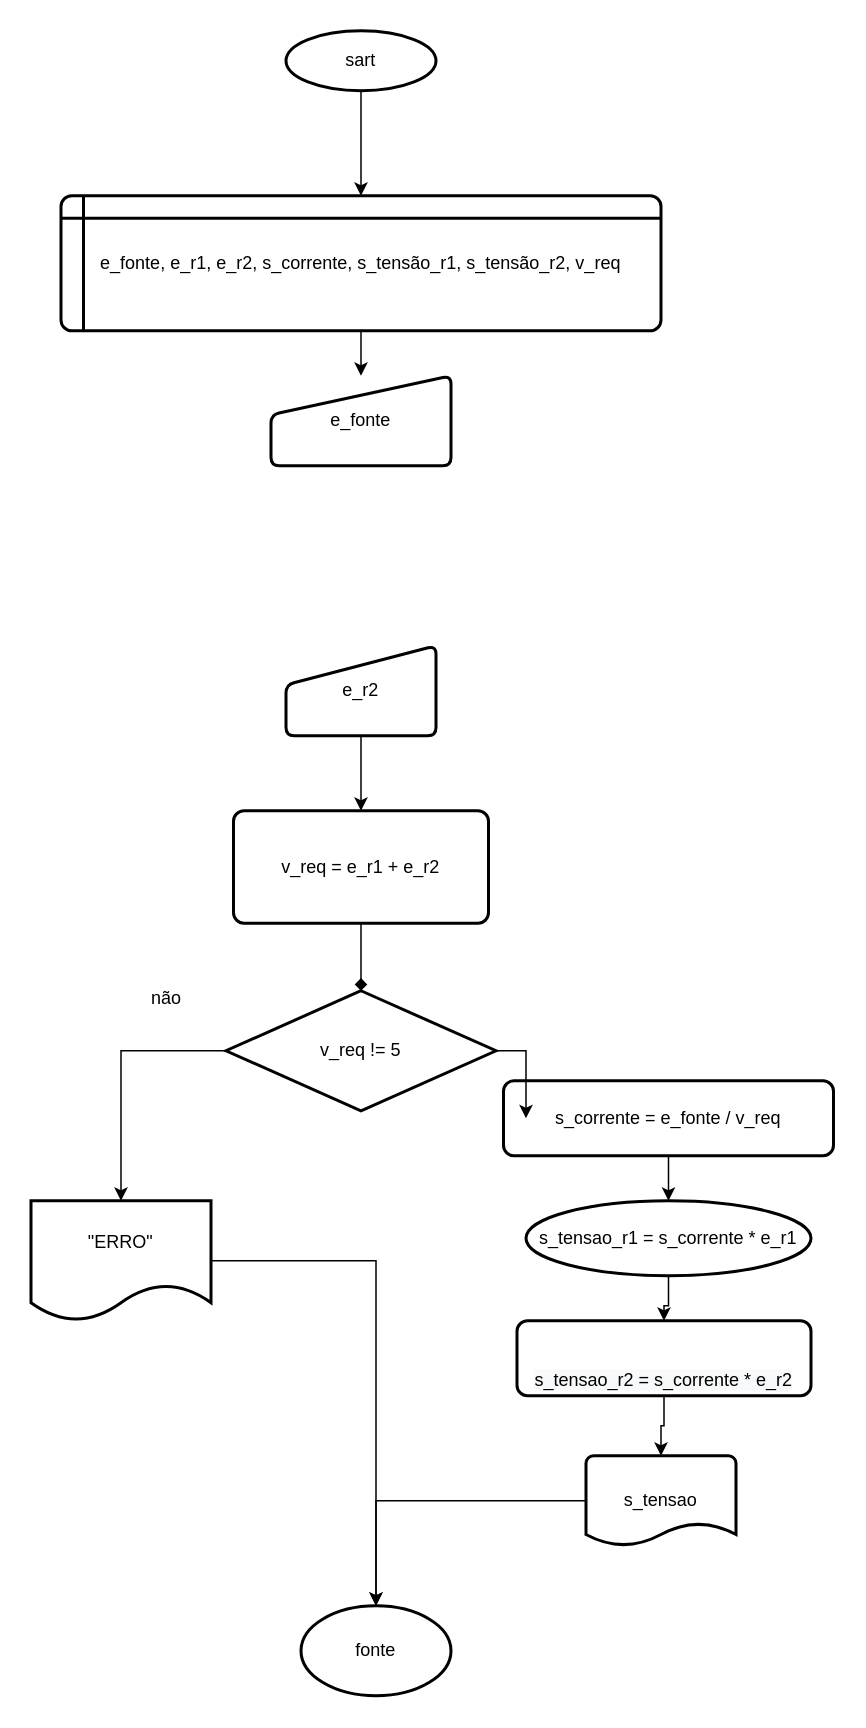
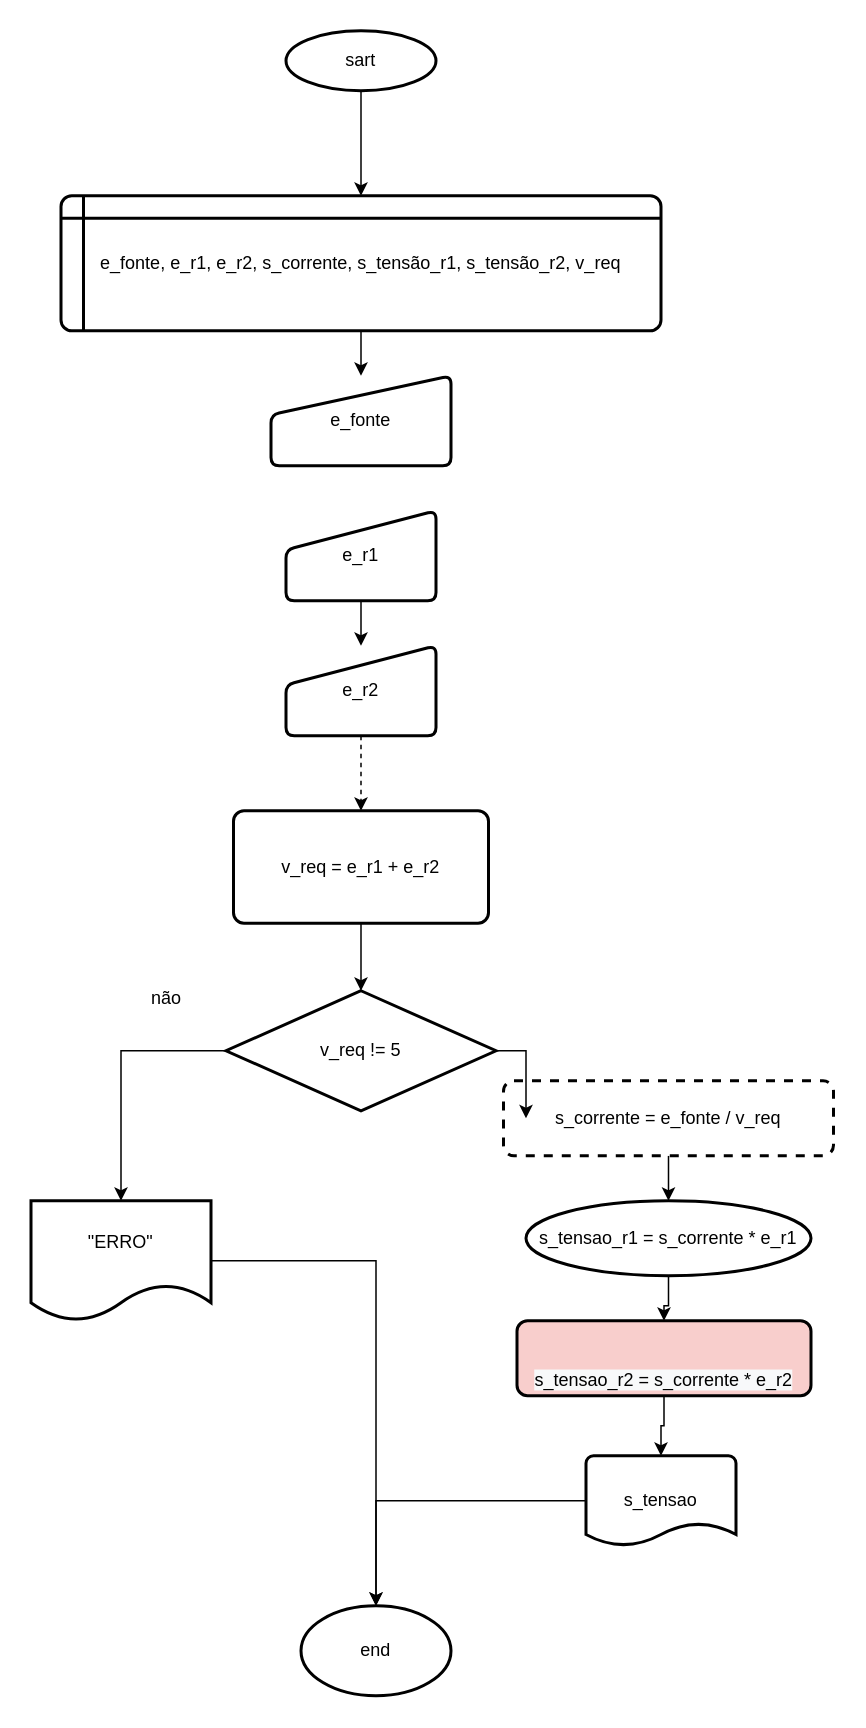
none -> (361, 556)
none -> (361, 629)
(361, 769) -> (361, 769)
(361, 978) -> (361, 979)
(668, 1118) -> (668, 1118)
(664, 1358) -> (664, 1358)
(376, 1651) -> (376, 1651)
